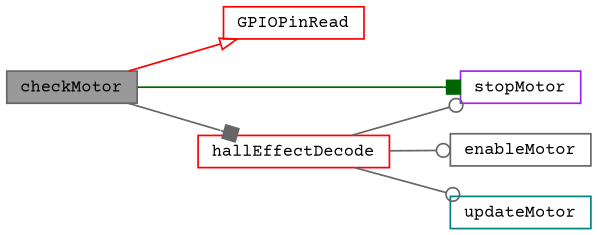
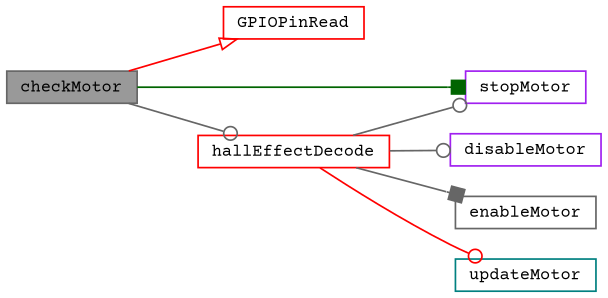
(174, 117) -> (176, 117)
none -> (526, 150)
(413, 151) -> (401, 180)
(400, 180) -> (393, 213)
